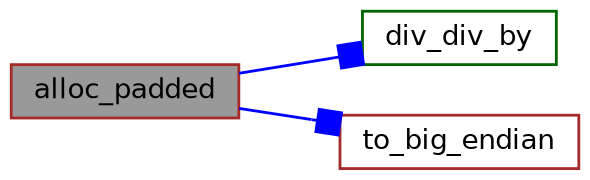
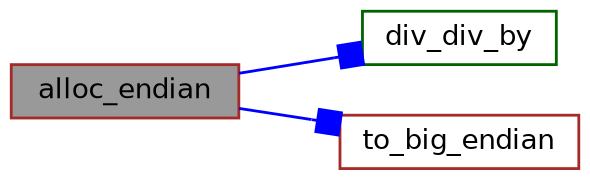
(125, 91) -> (125, 91)
